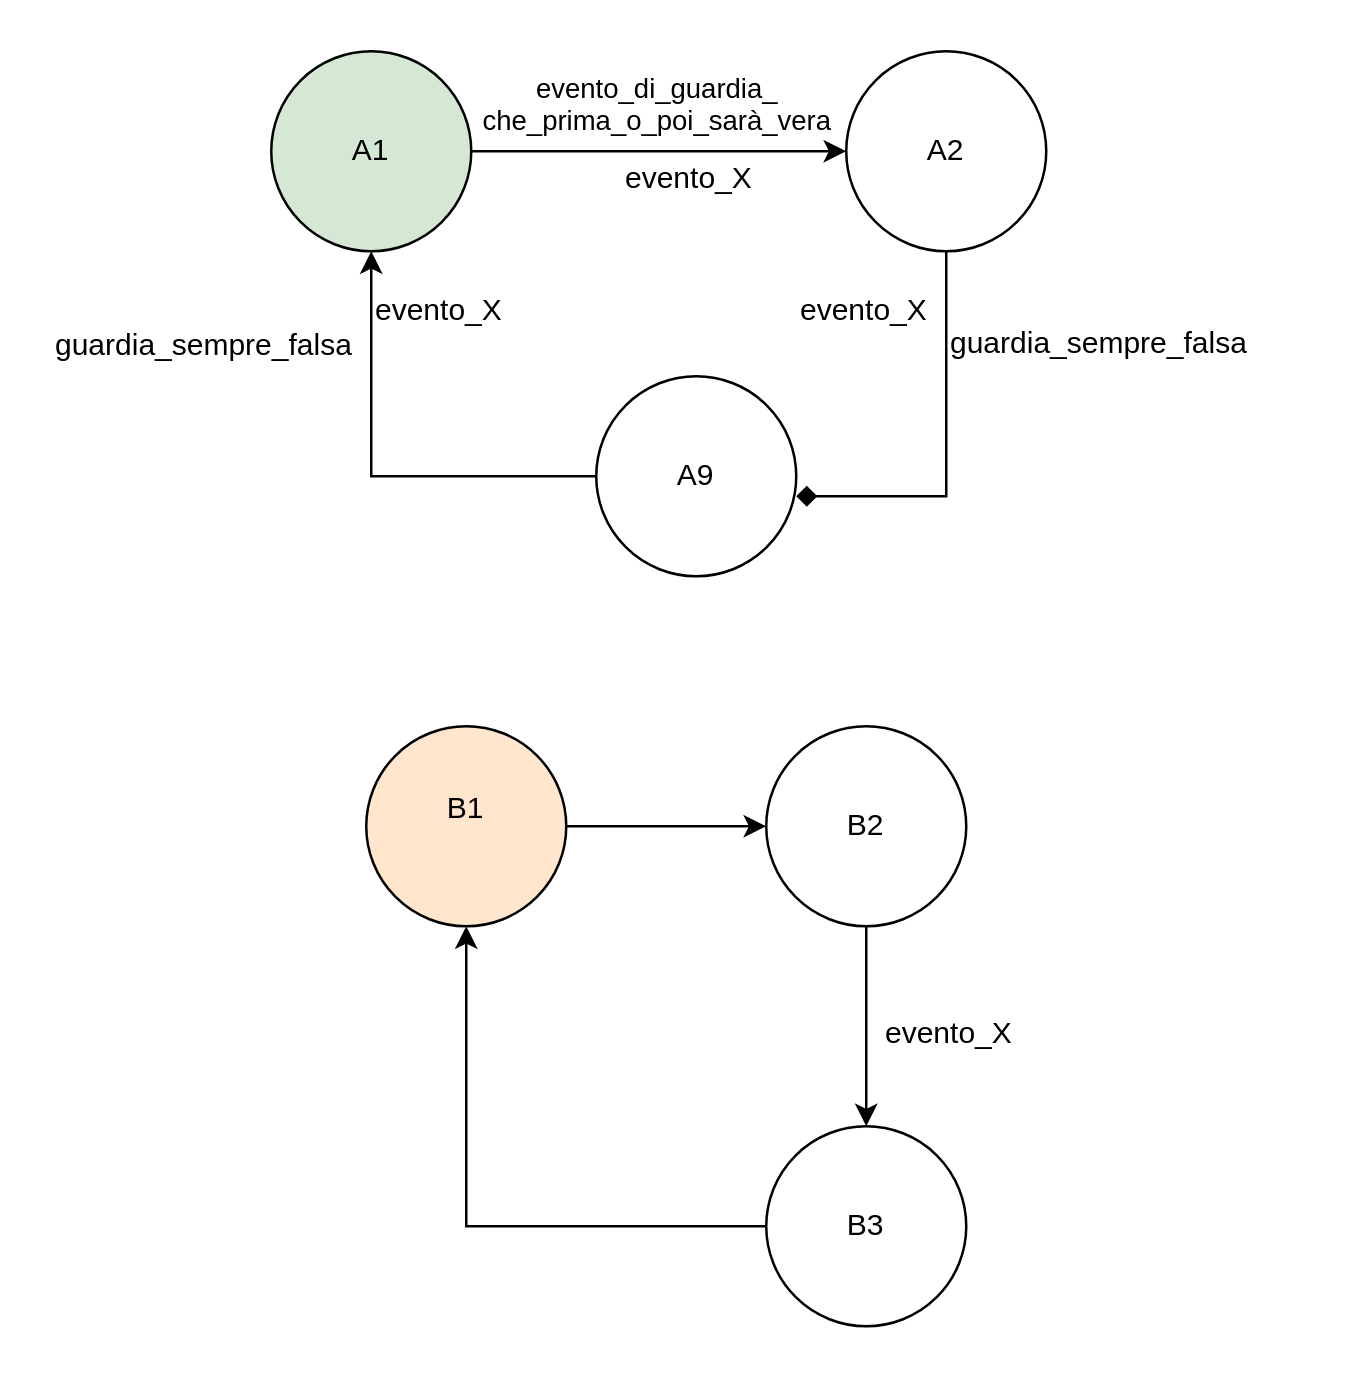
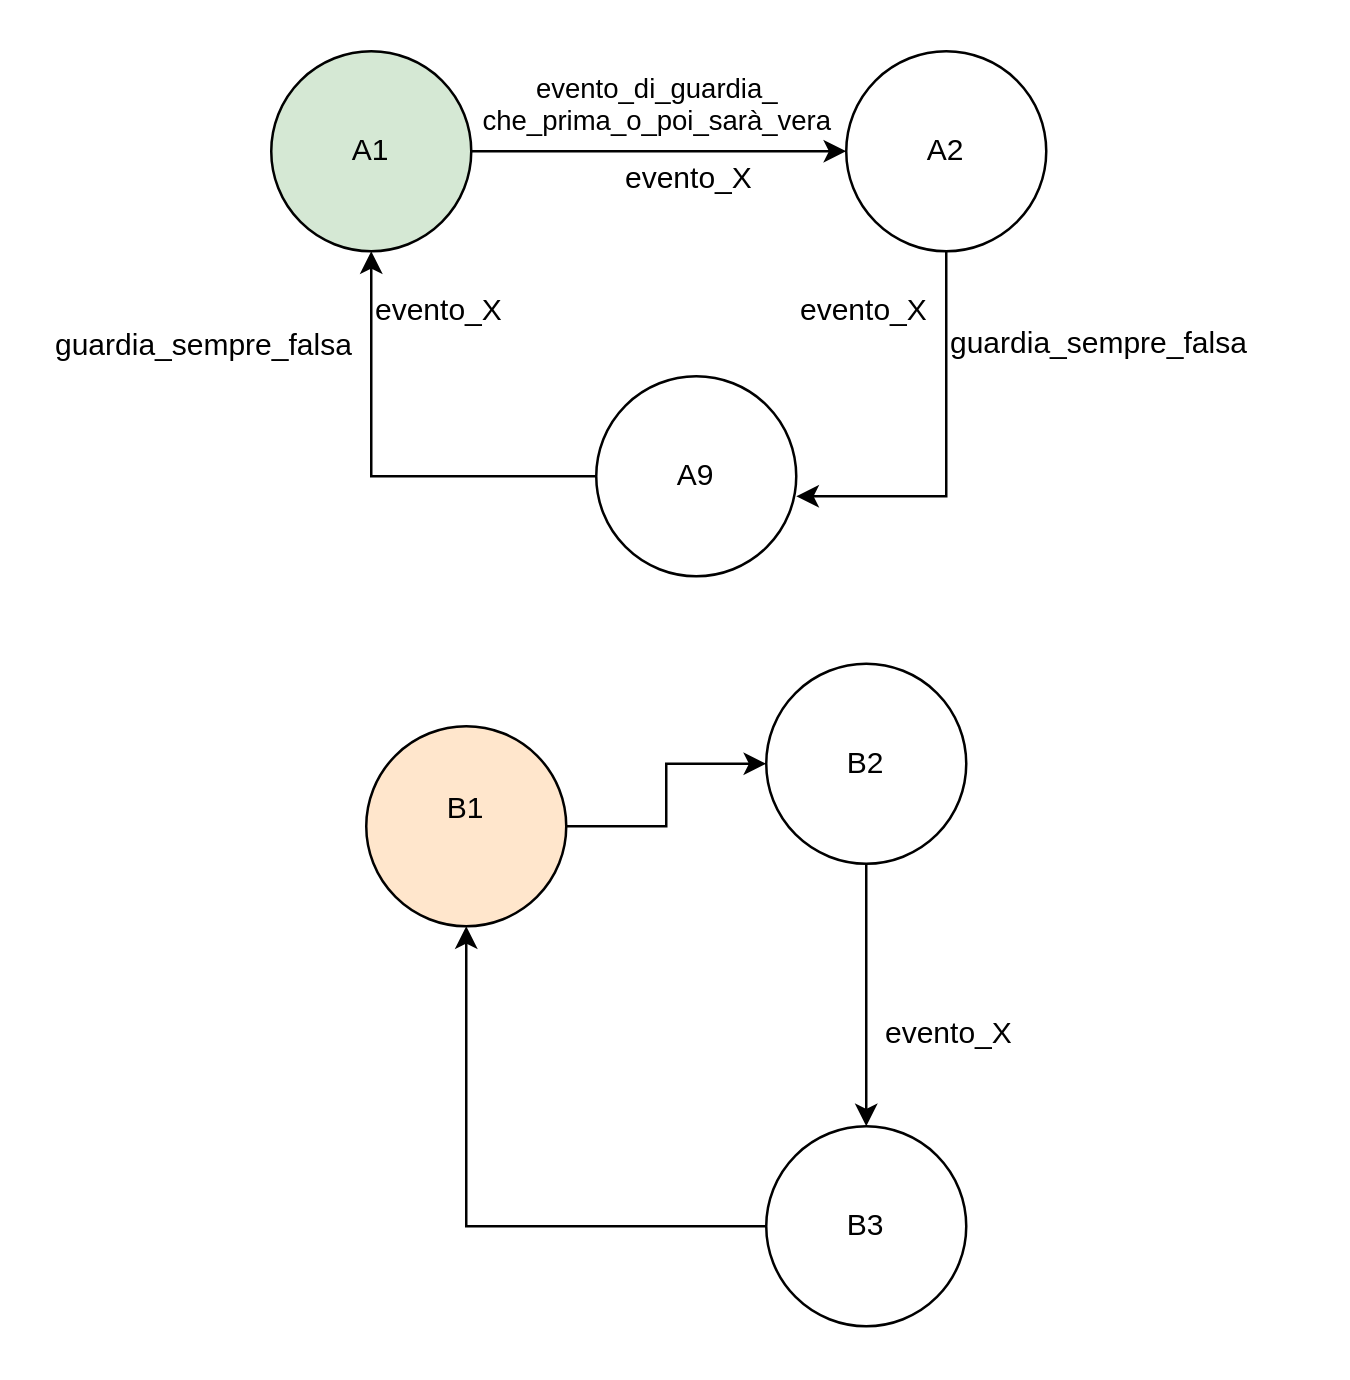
(817, 496) -> (815, 496)
(866, 826) -> (866, 764)
